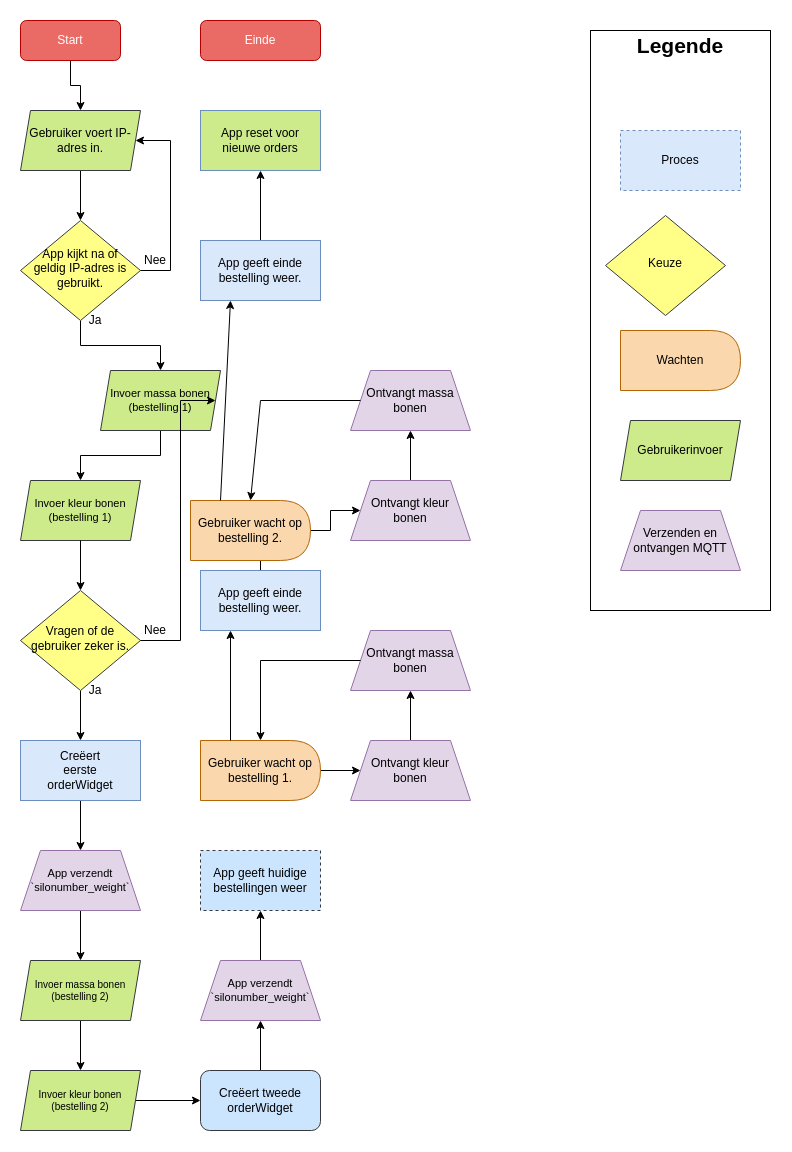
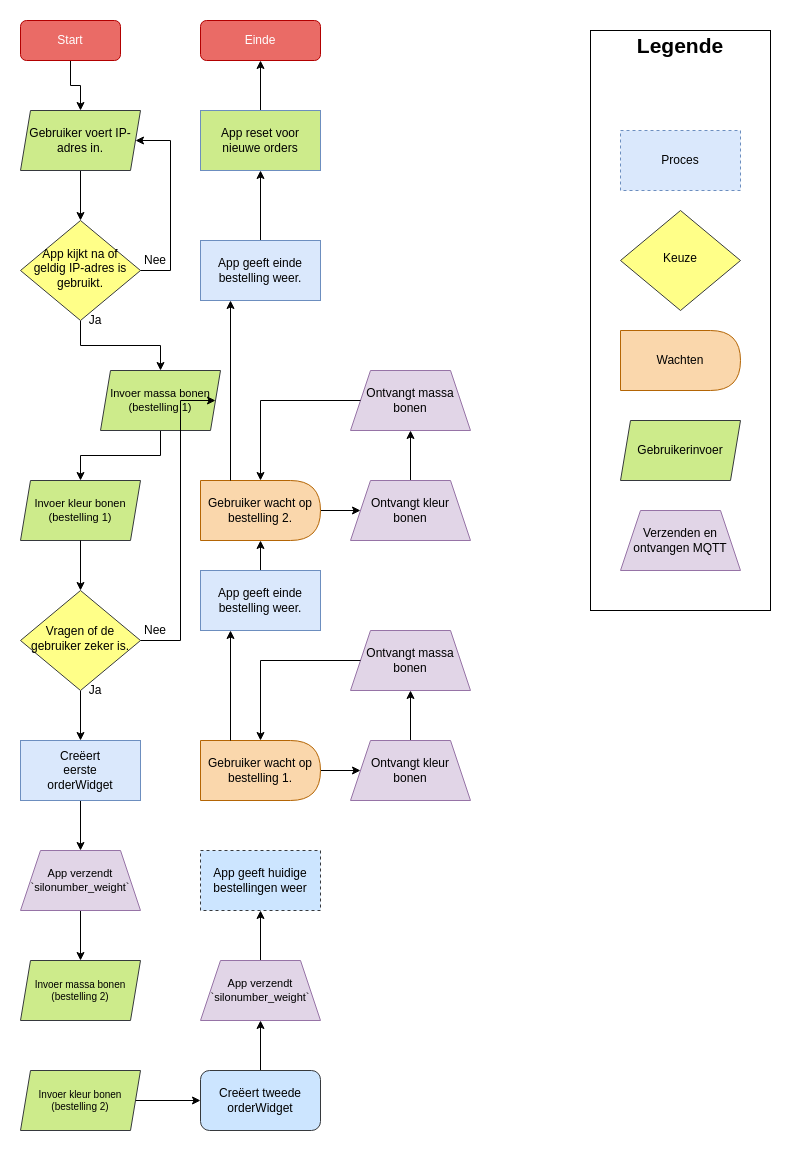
none -> (261, 89)
(666, 266) -> (681, 261)
(251, 531) -> (261, 511)
(81, 1042) -> none
